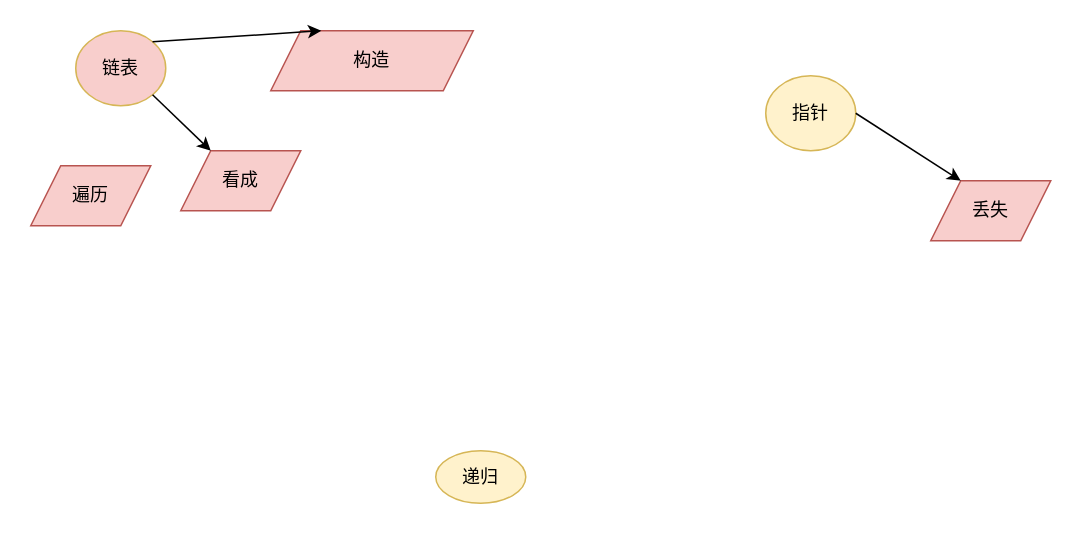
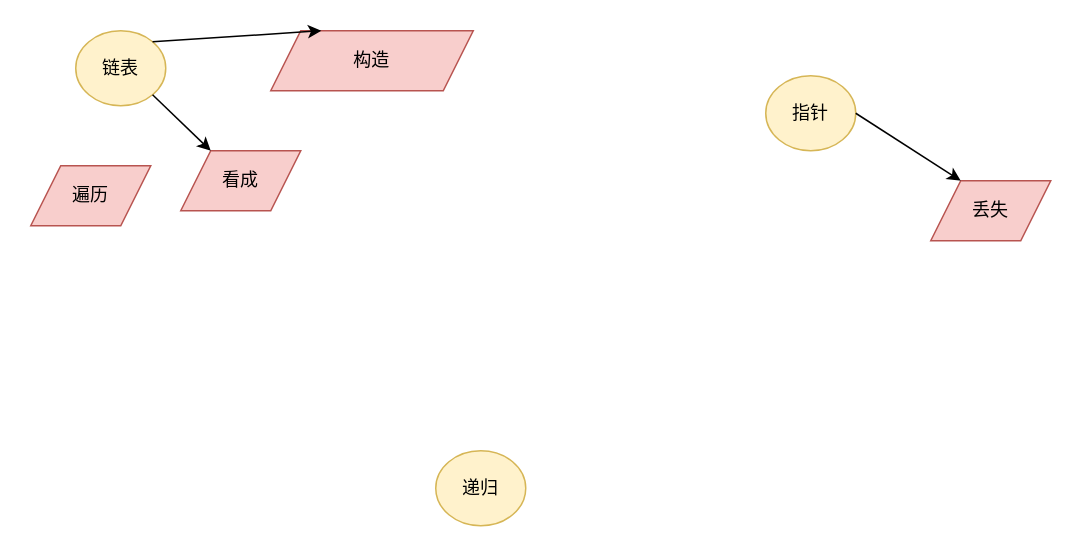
(121, 68) -> (121, 68)
(481, 477) -> (481, 488)
